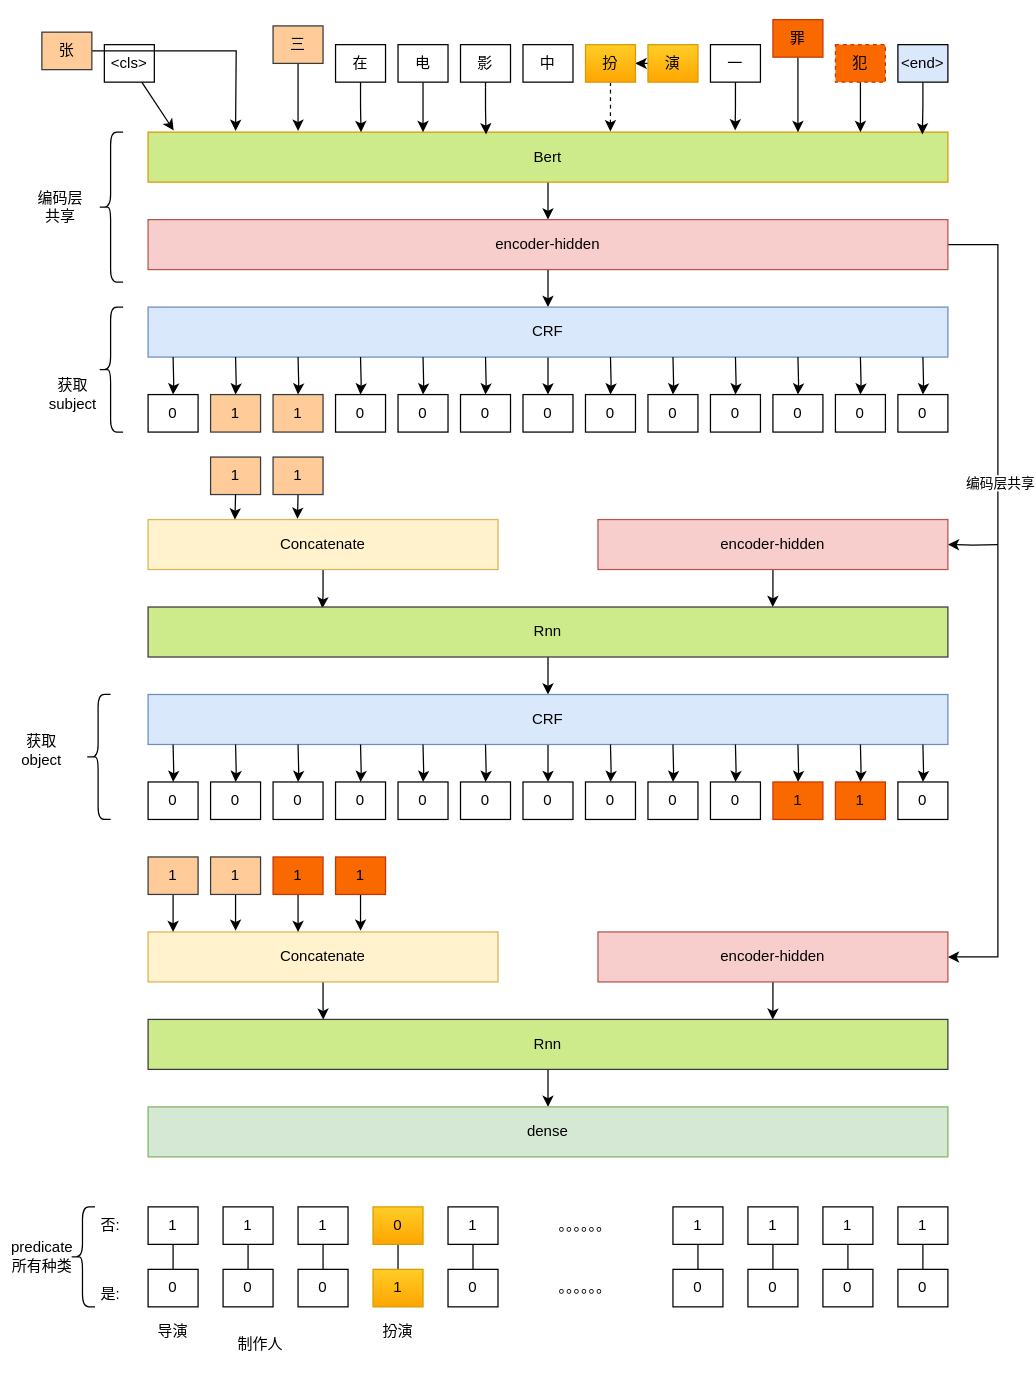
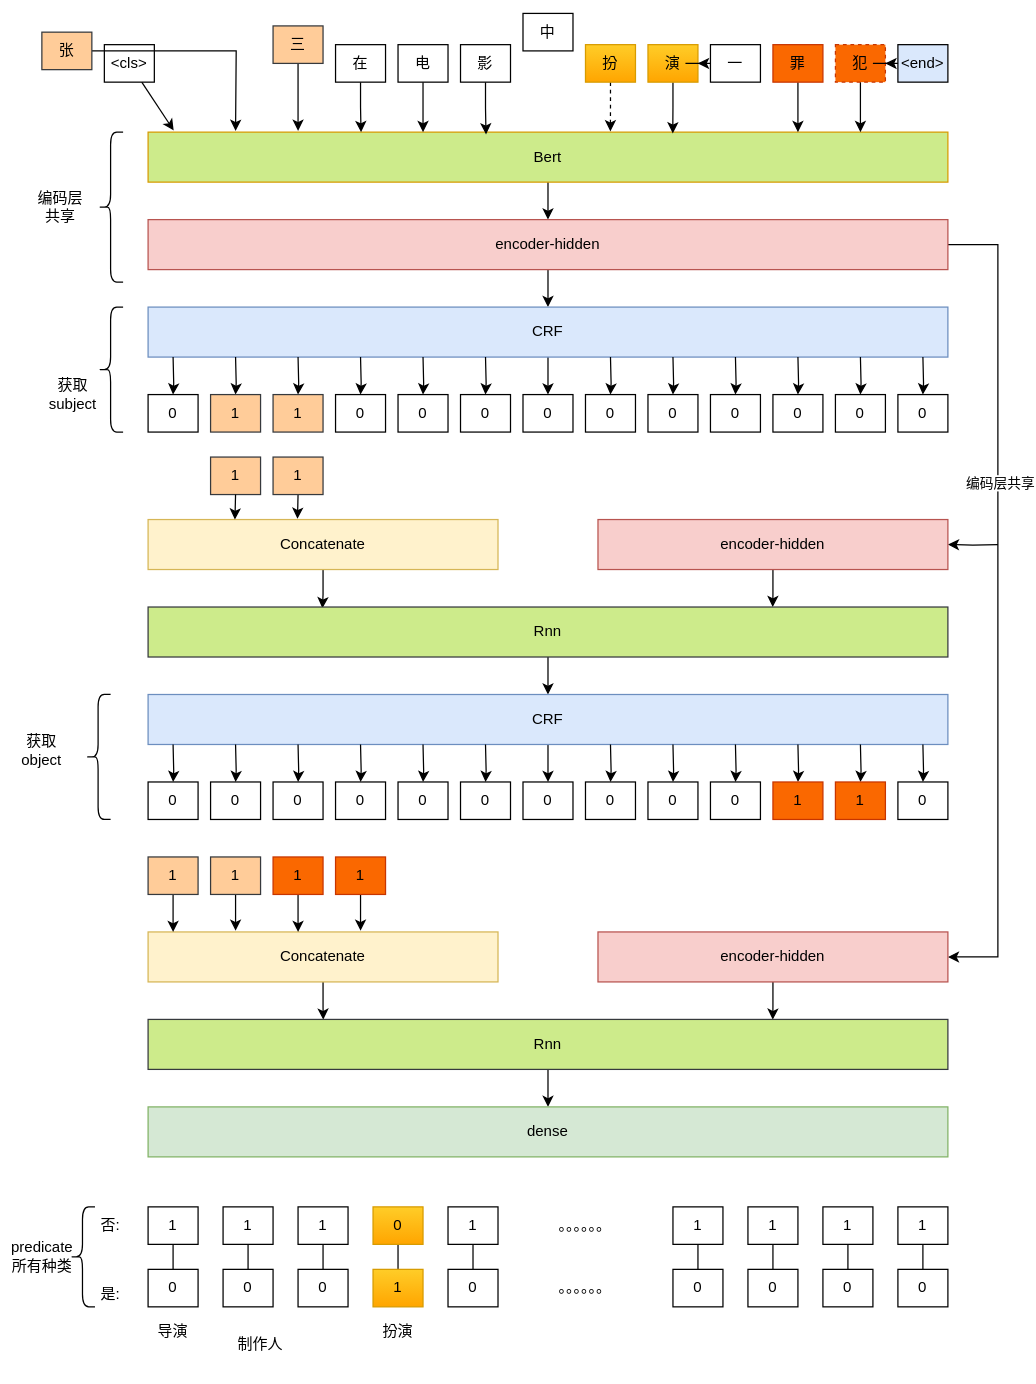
(798, 38) -> (798, 63)
(548, 63) -> (548, 32)
(641, 63) -> (673, 103)
(736, 102) -> (686, 63)
(923, 104) -> (873, 63)
